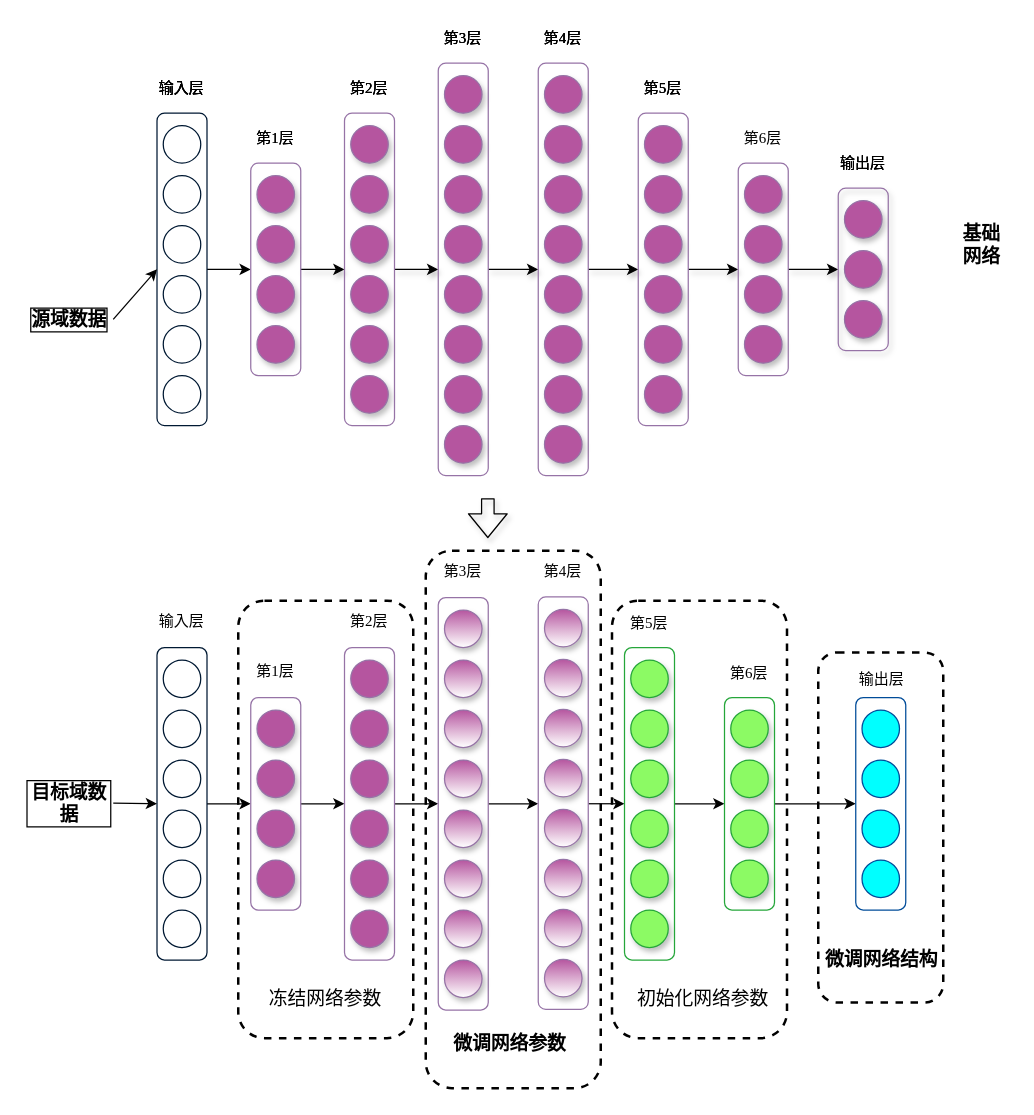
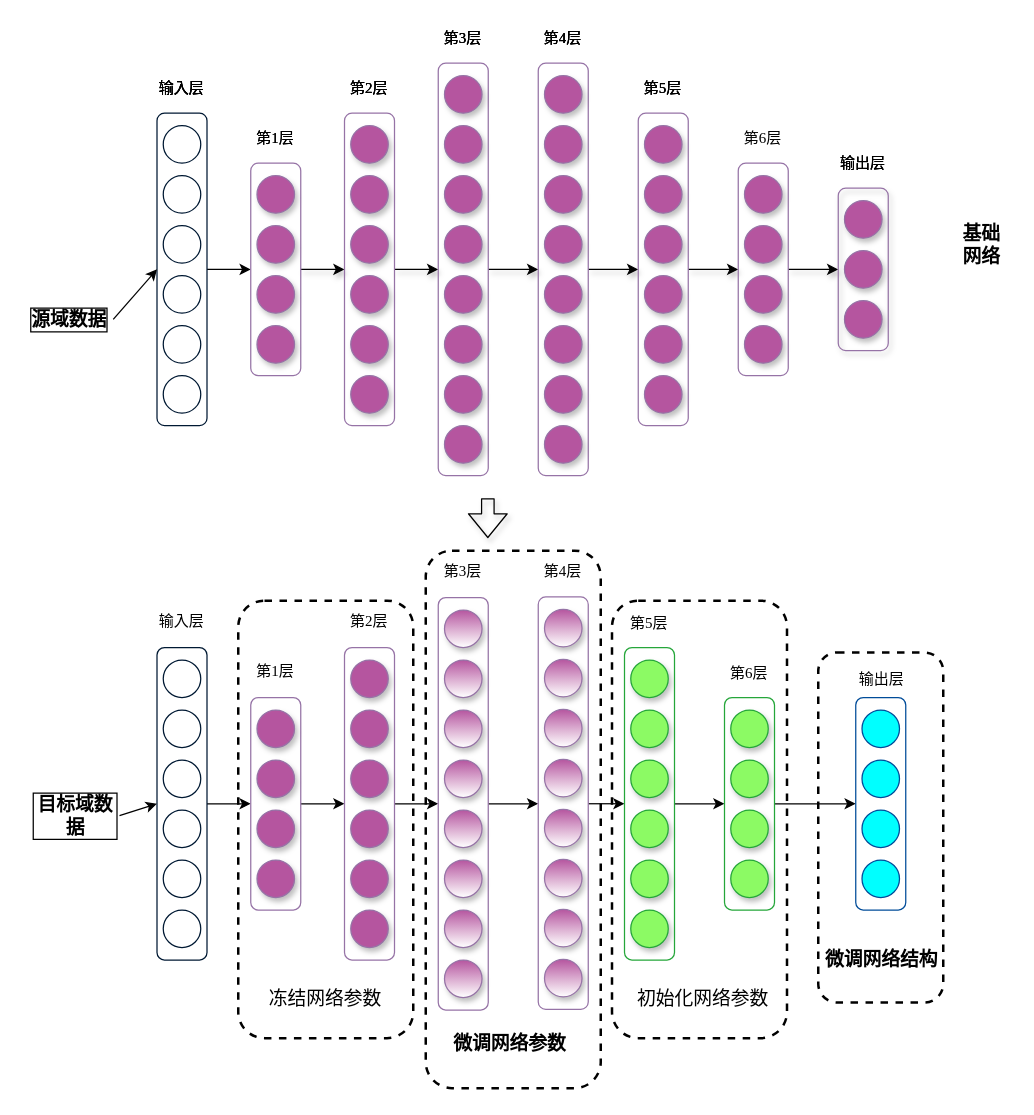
(69, 803) -> (76, 816)
